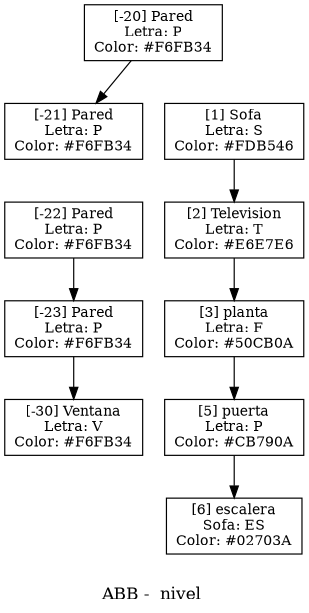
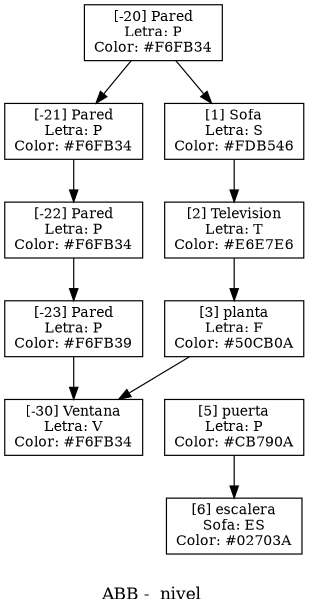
none -> (190, 77)
none -> (74, 175)
(74, 329) -> (74, 329)
(234, 372) -> (159, 375)
